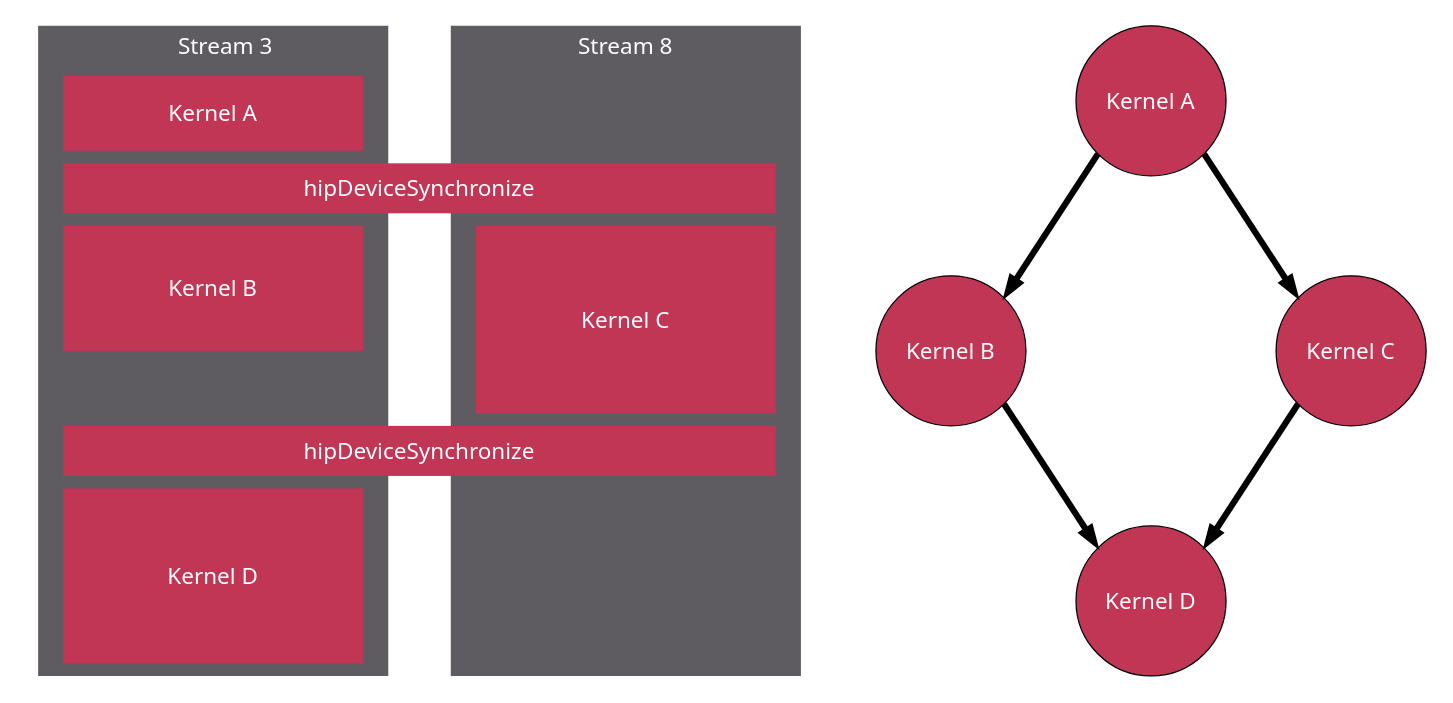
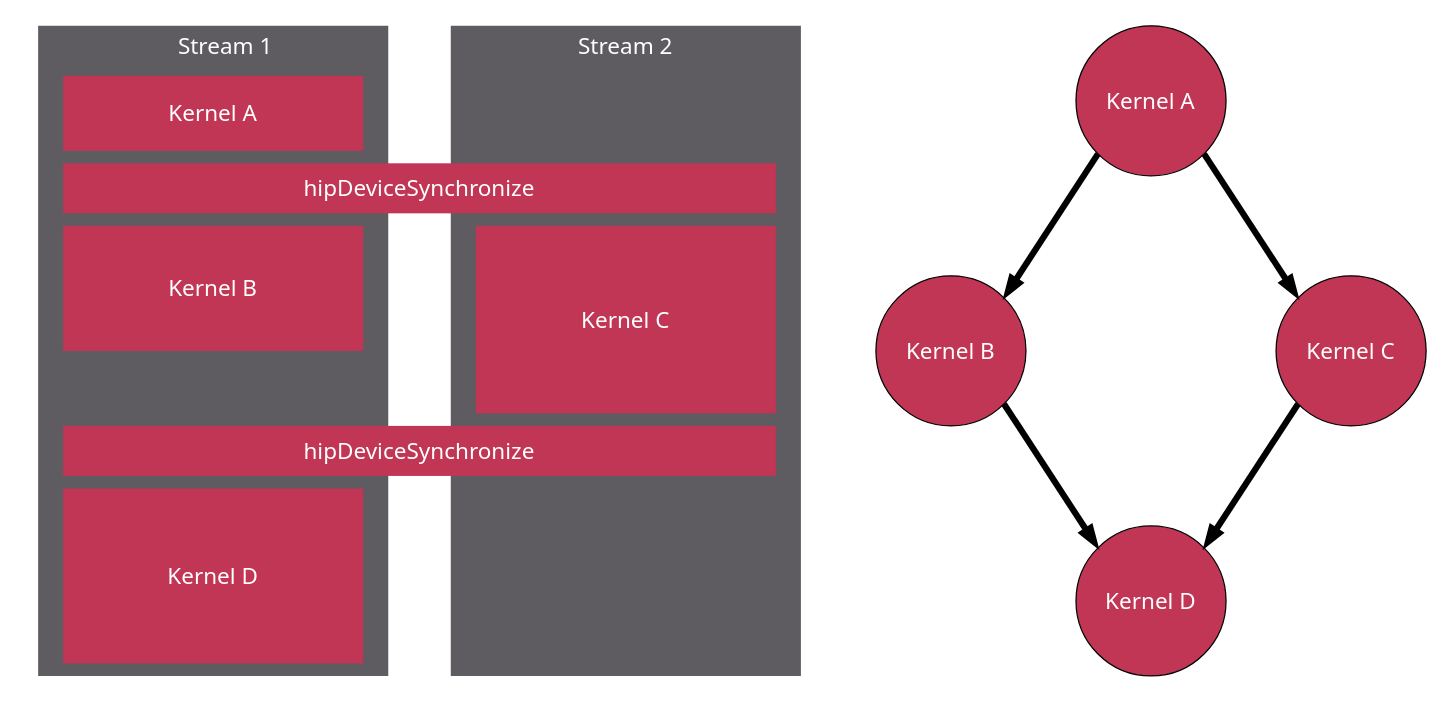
(225, 46) -> (225, 46)
(625, 46) -> (625, 46)
